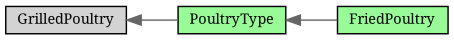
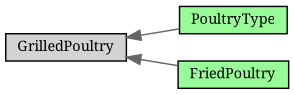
(319, 20) -> (159, 63)
